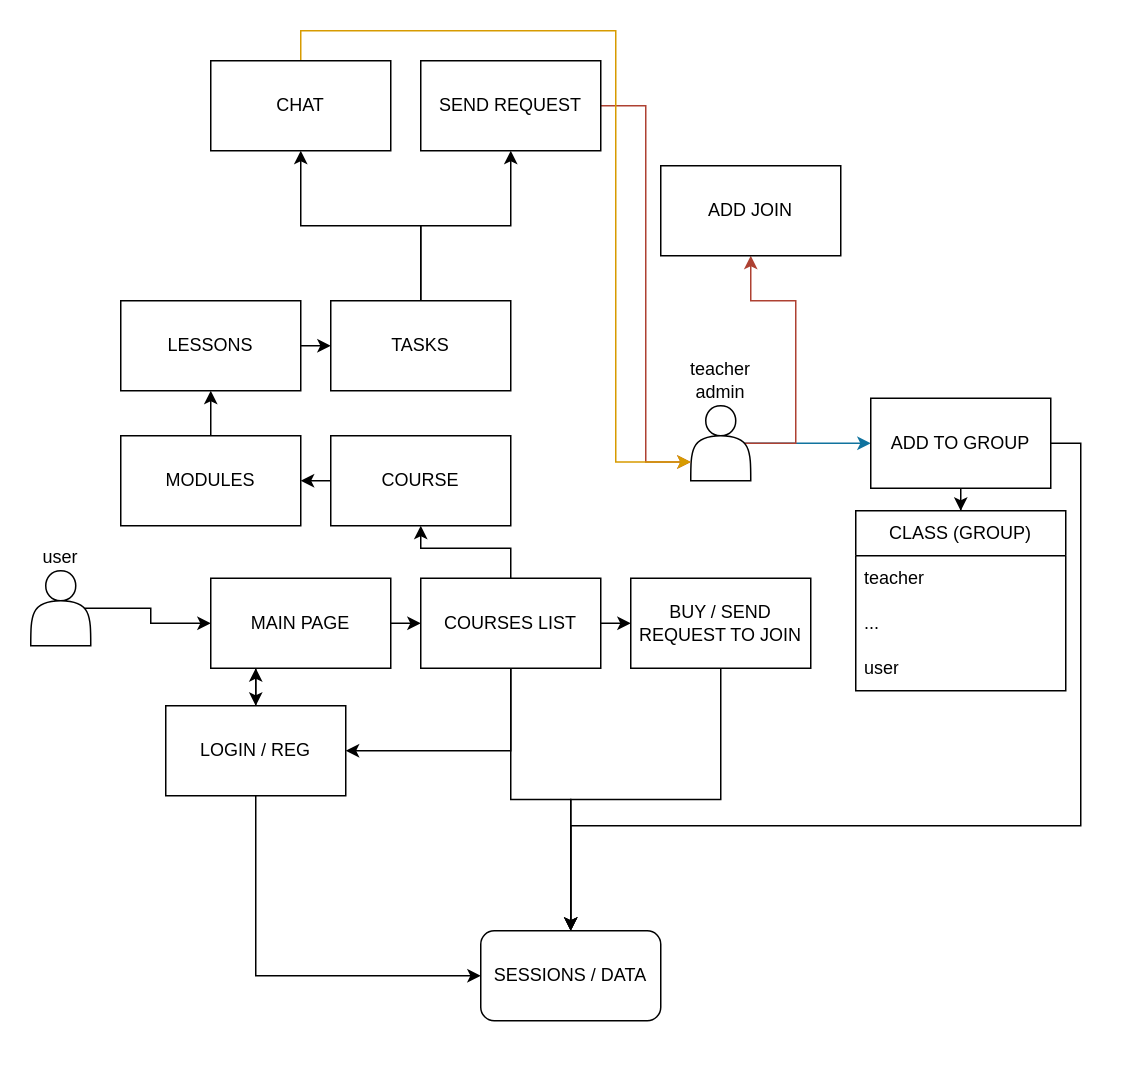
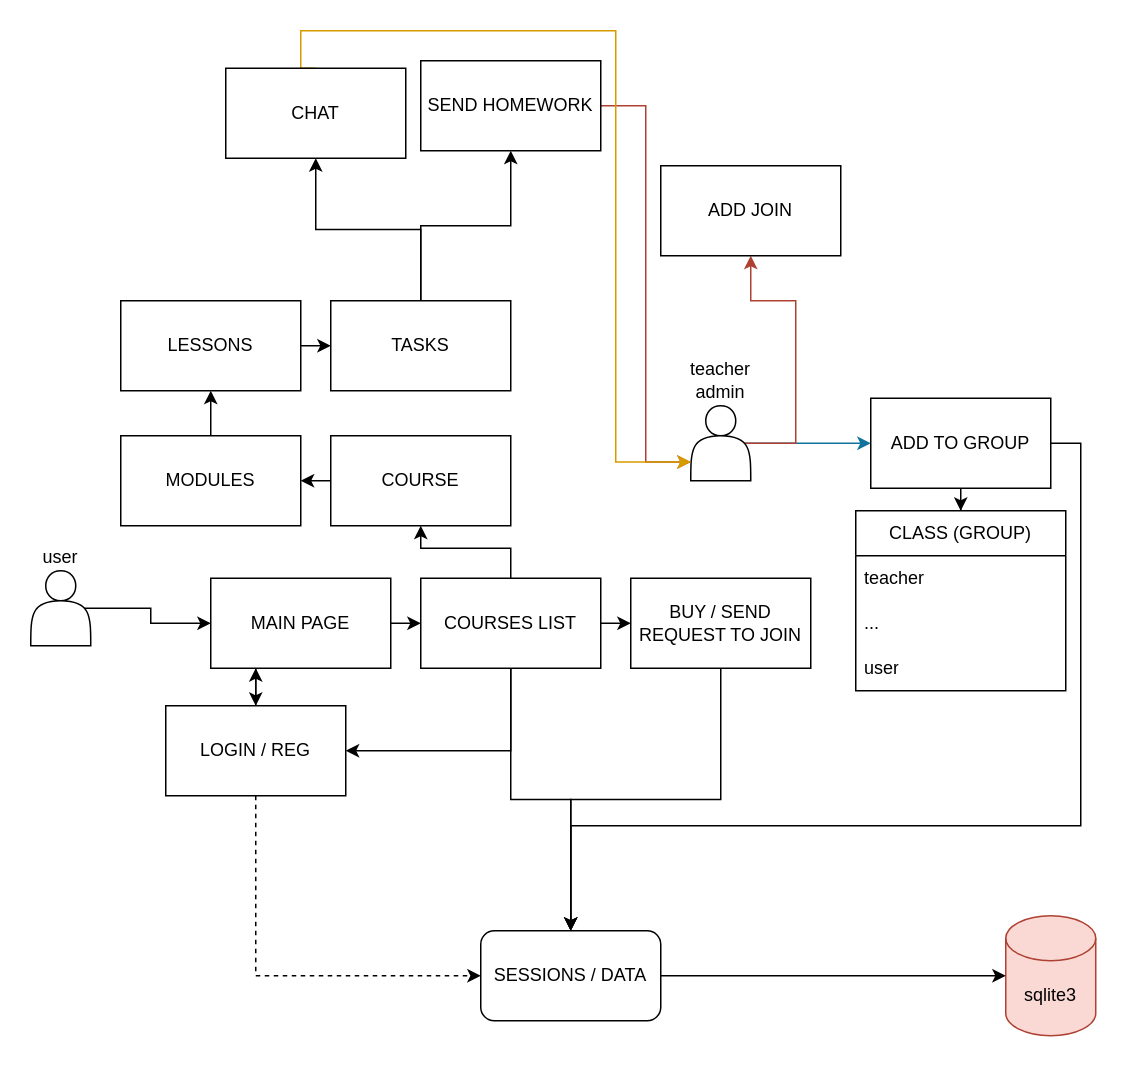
(301, 106) -> (316, 113)
(511, 106) -> (511, 106)
(274, 976) -> (274, 976)
none -> (828, 976)
none -> (1051, 976)
